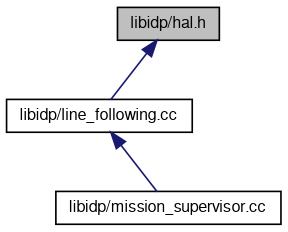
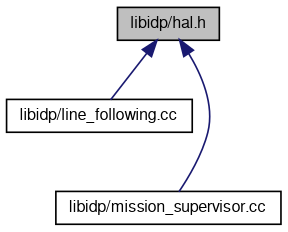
(139, 168) -> (209, 124)
